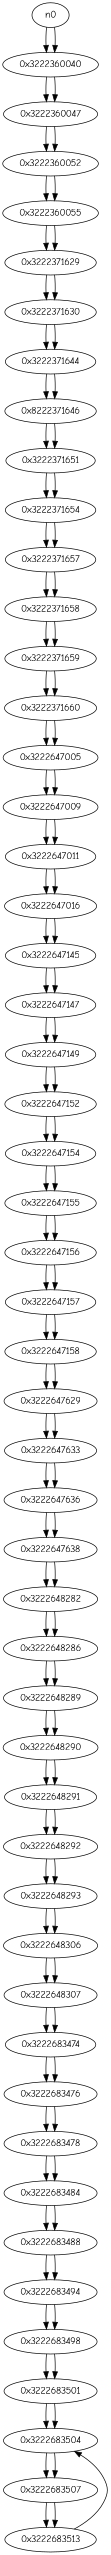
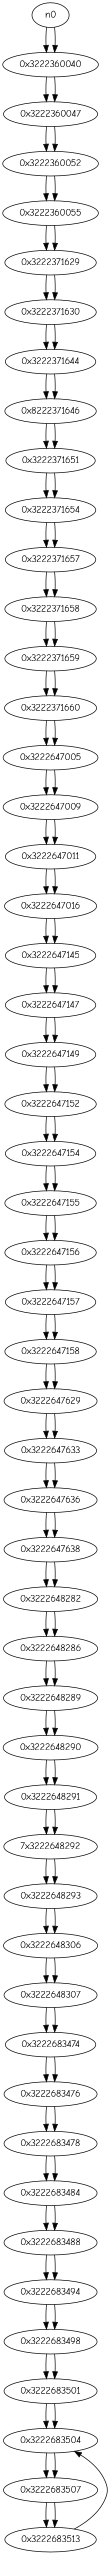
(51, 1847) -> (51, 1847)
